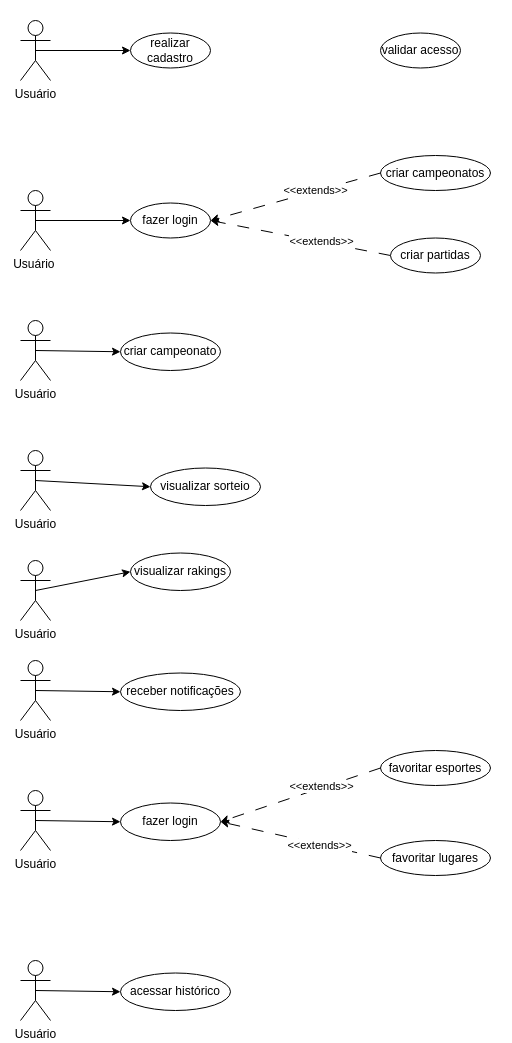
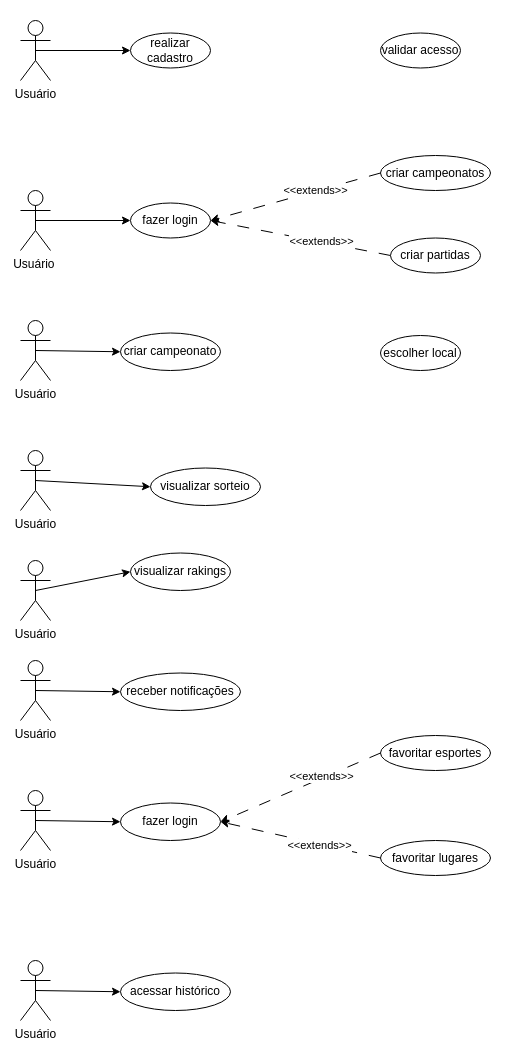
none -> (421, 353)
(436, 768) -> (436, 753)
